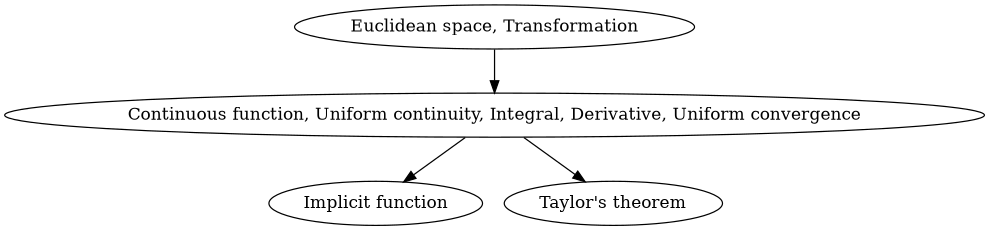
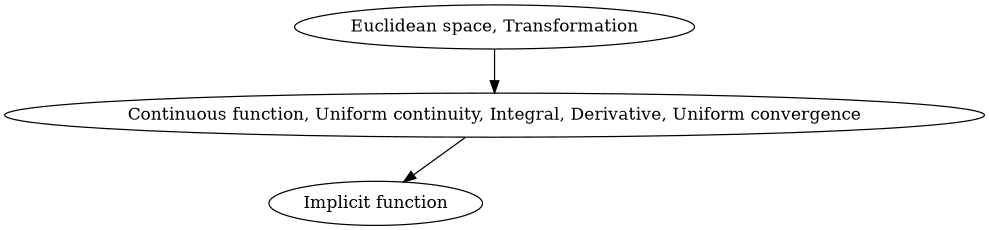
(613, 203) -> none
